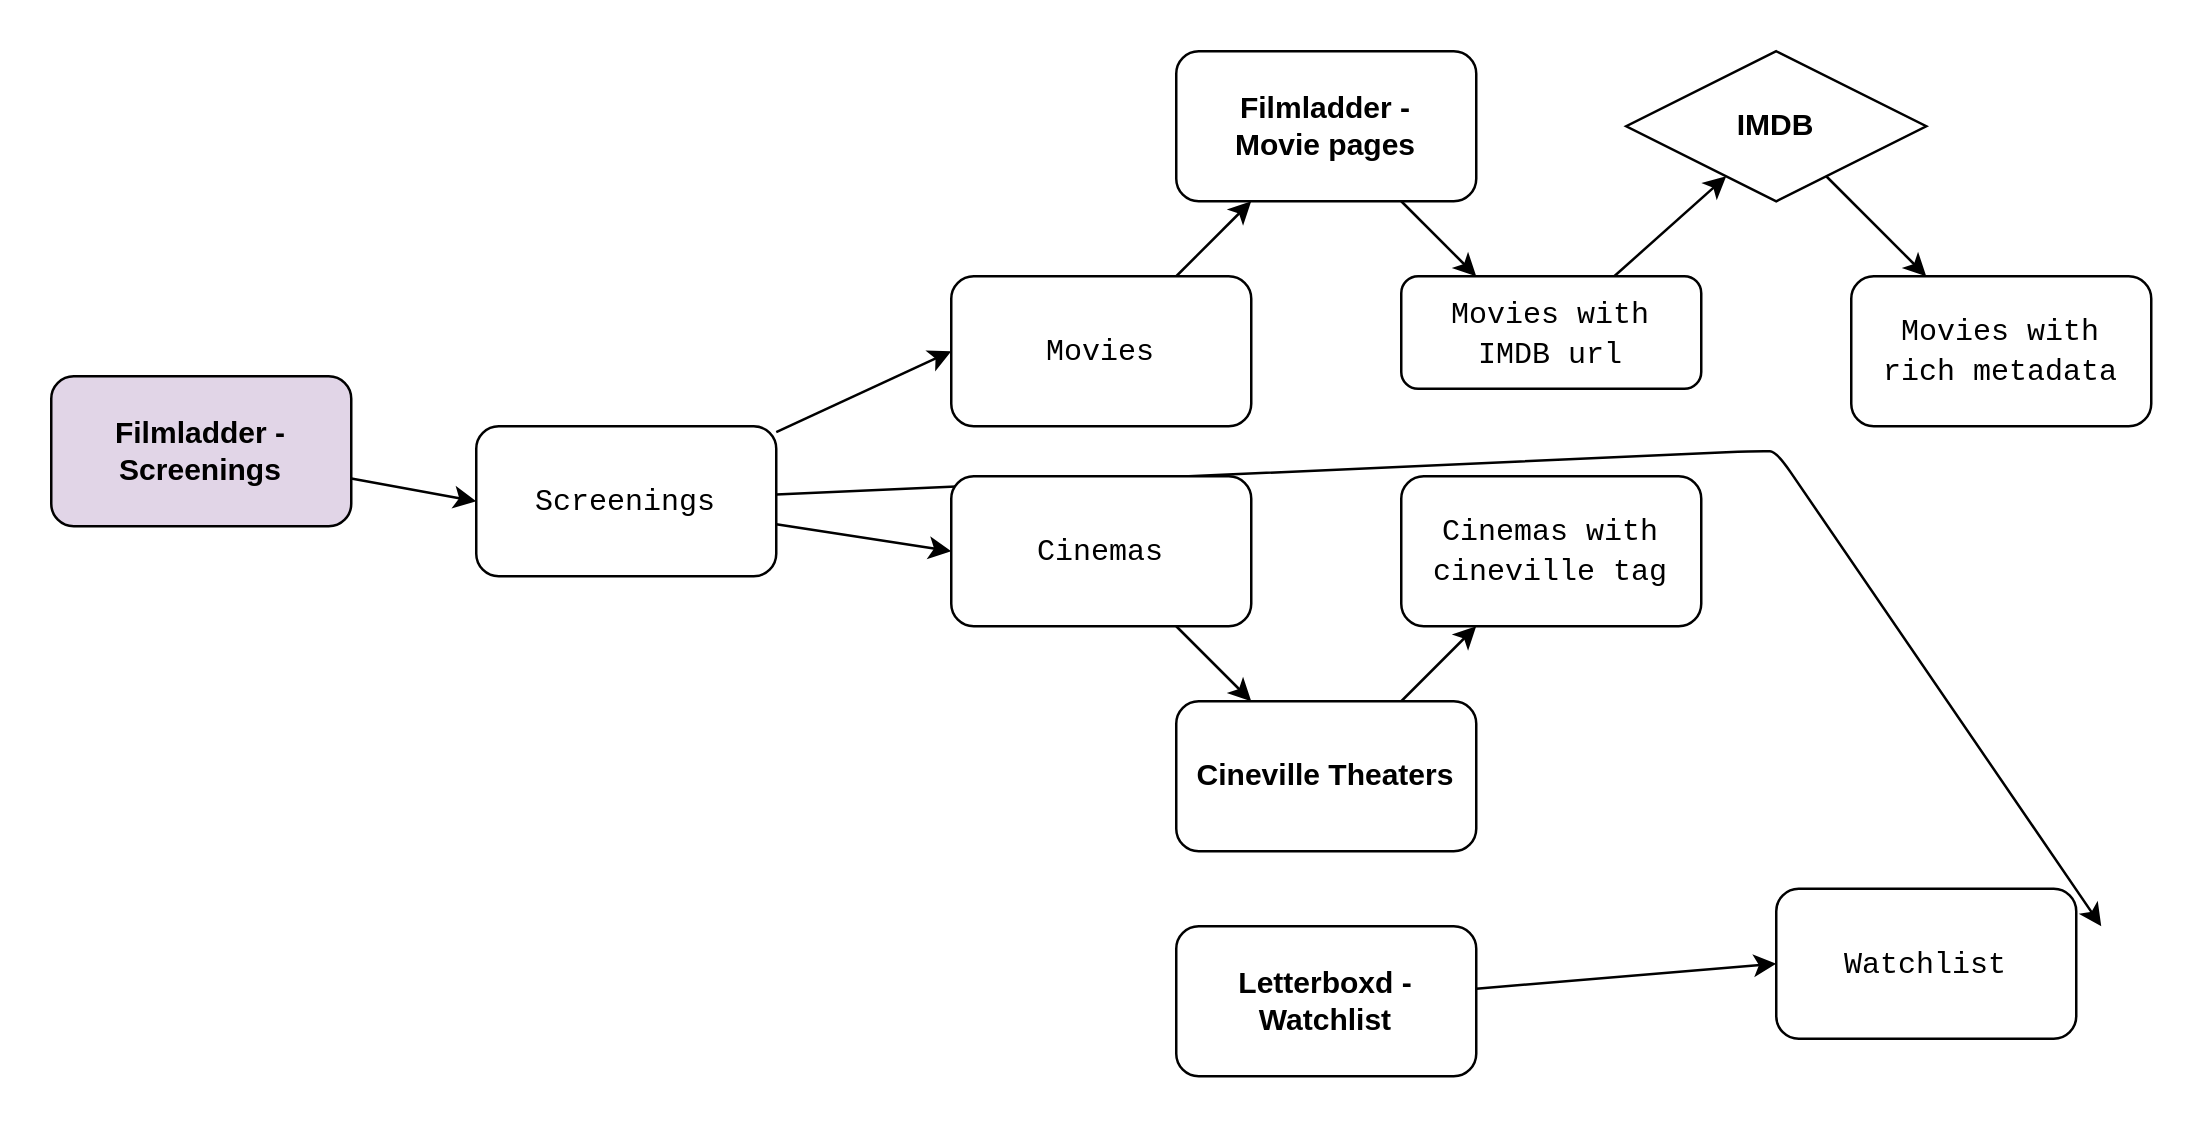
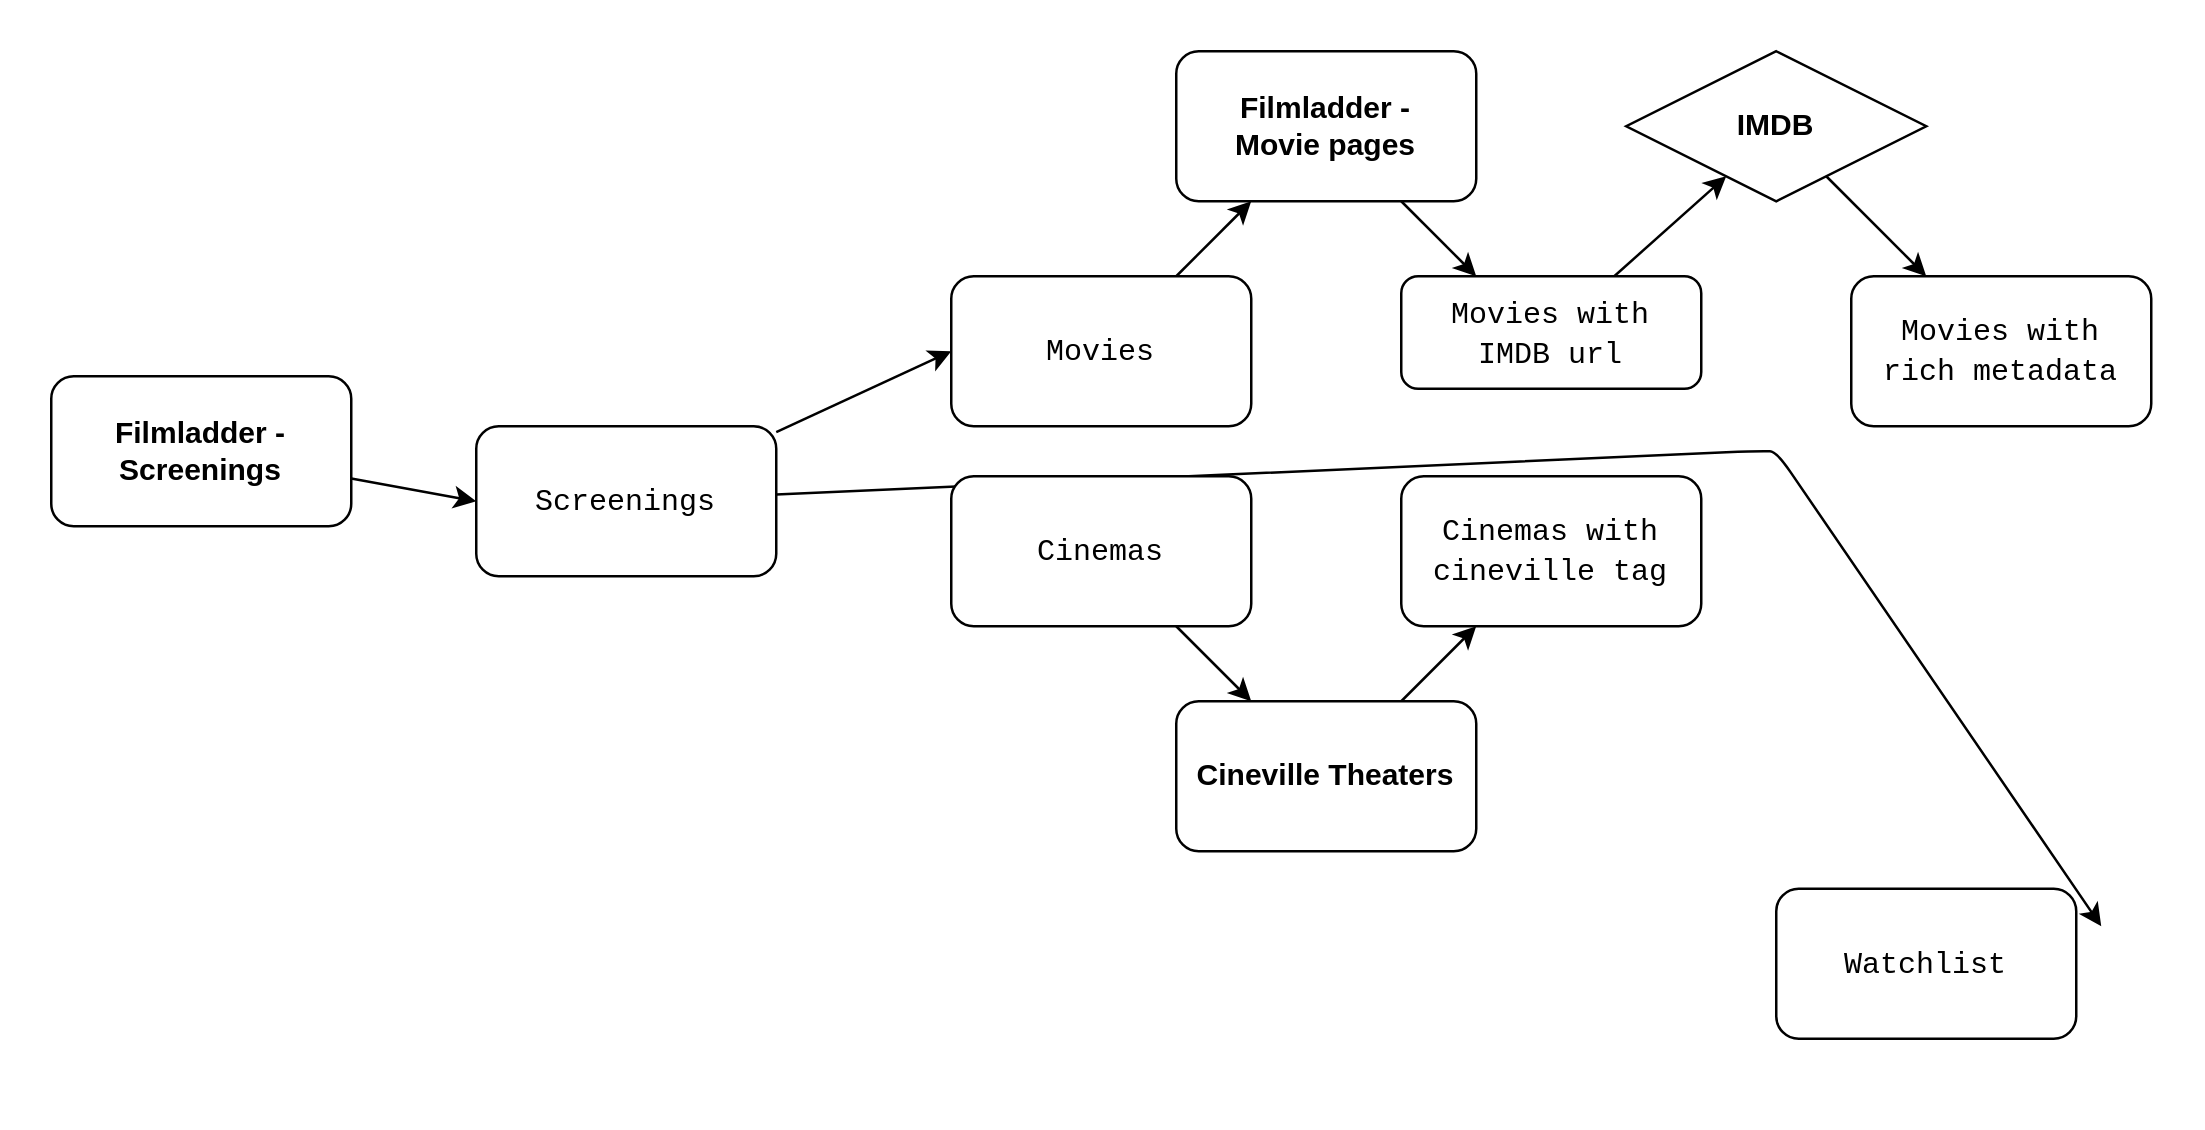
(201, 451) -> (201, 451)
(855, 536) -> none
(1618, 977) -> none
(1326, 1001) -> none
